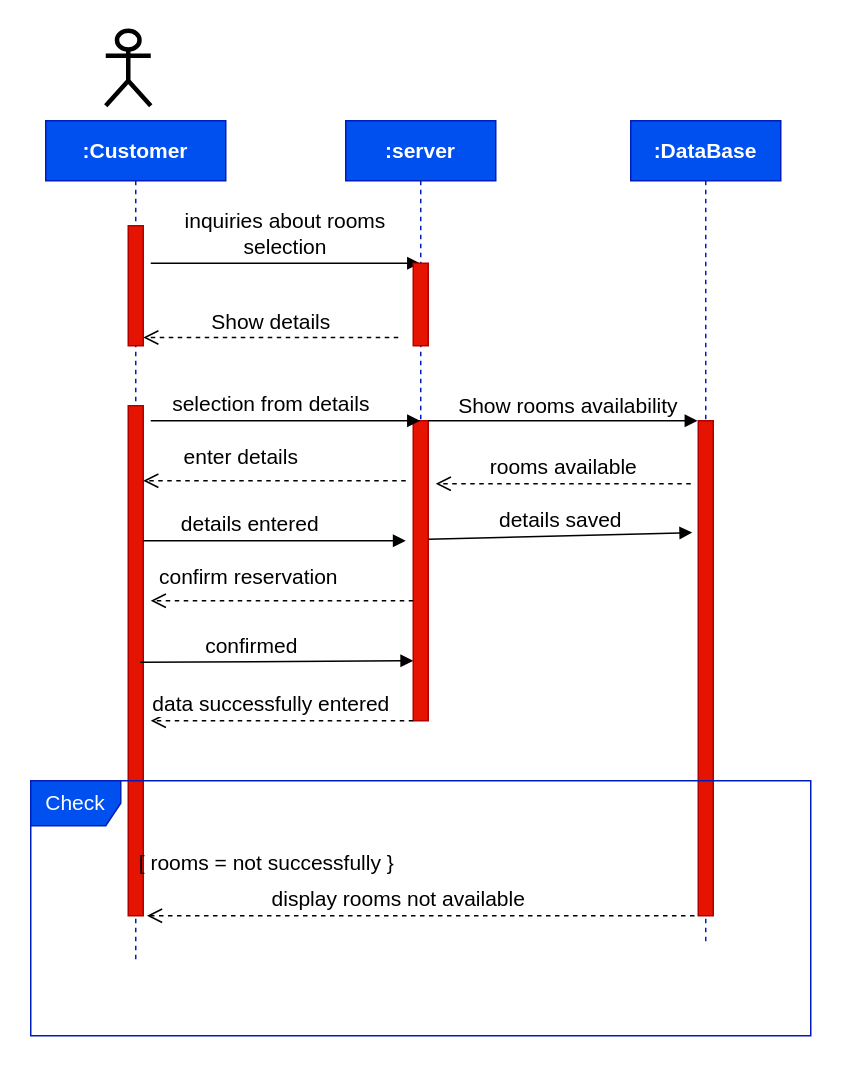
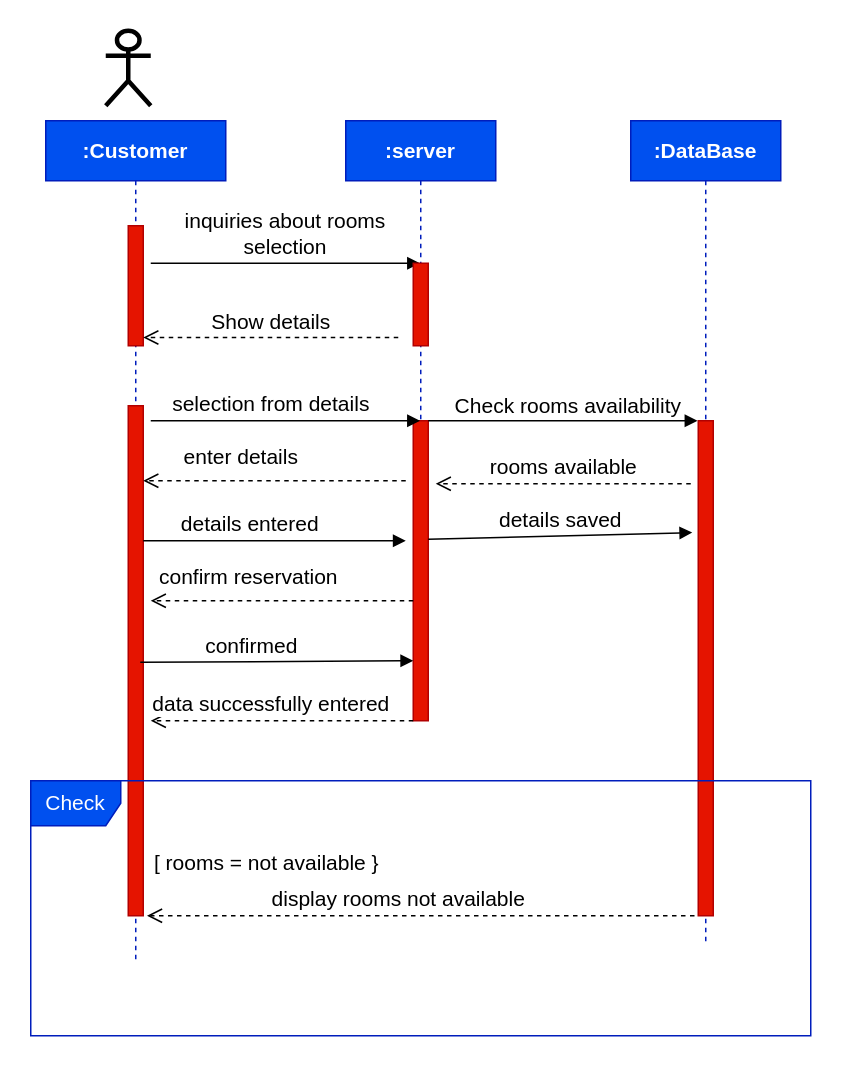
(572, 406) -> (572, 406)
(267, 863) -> (267, 863)
